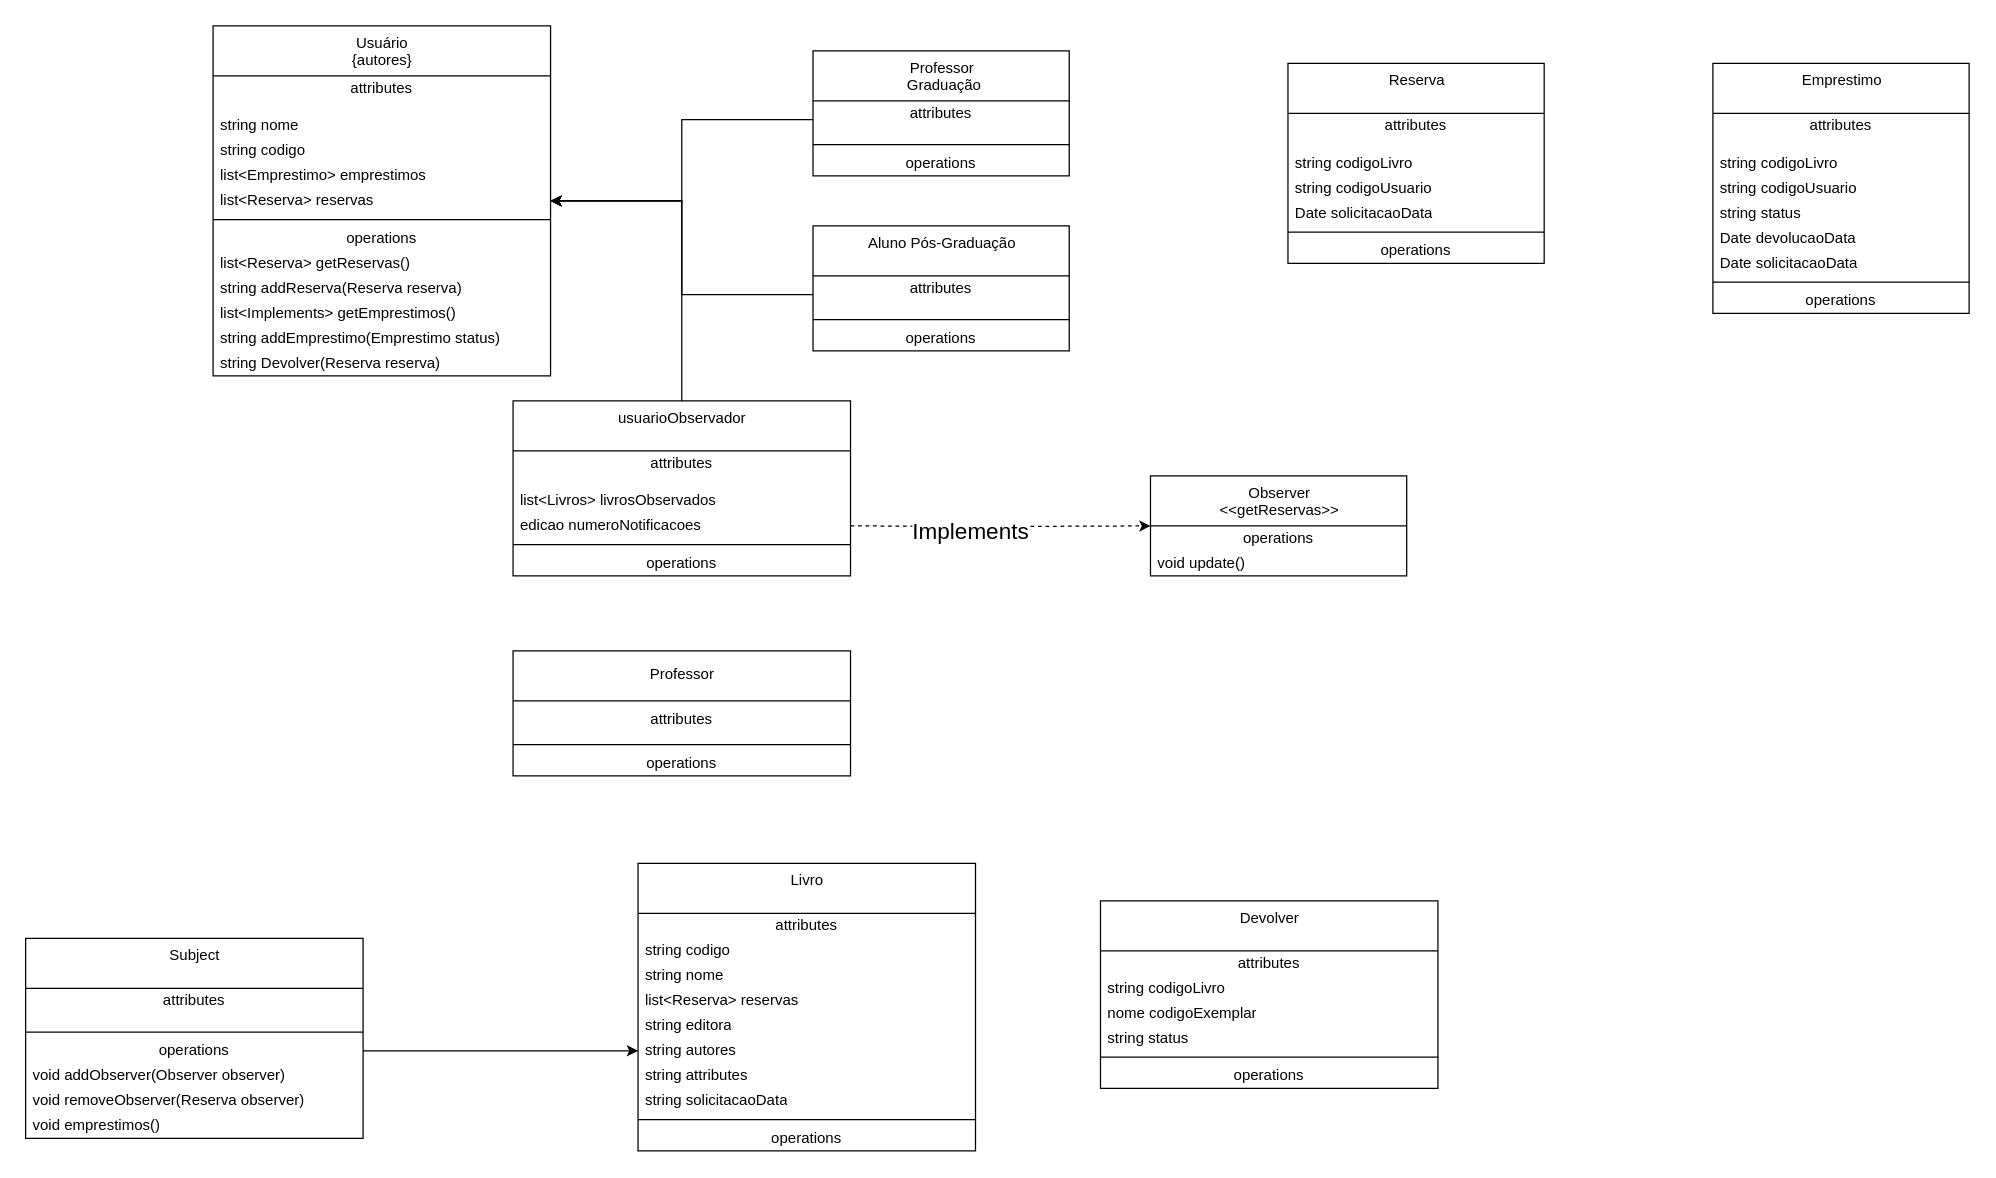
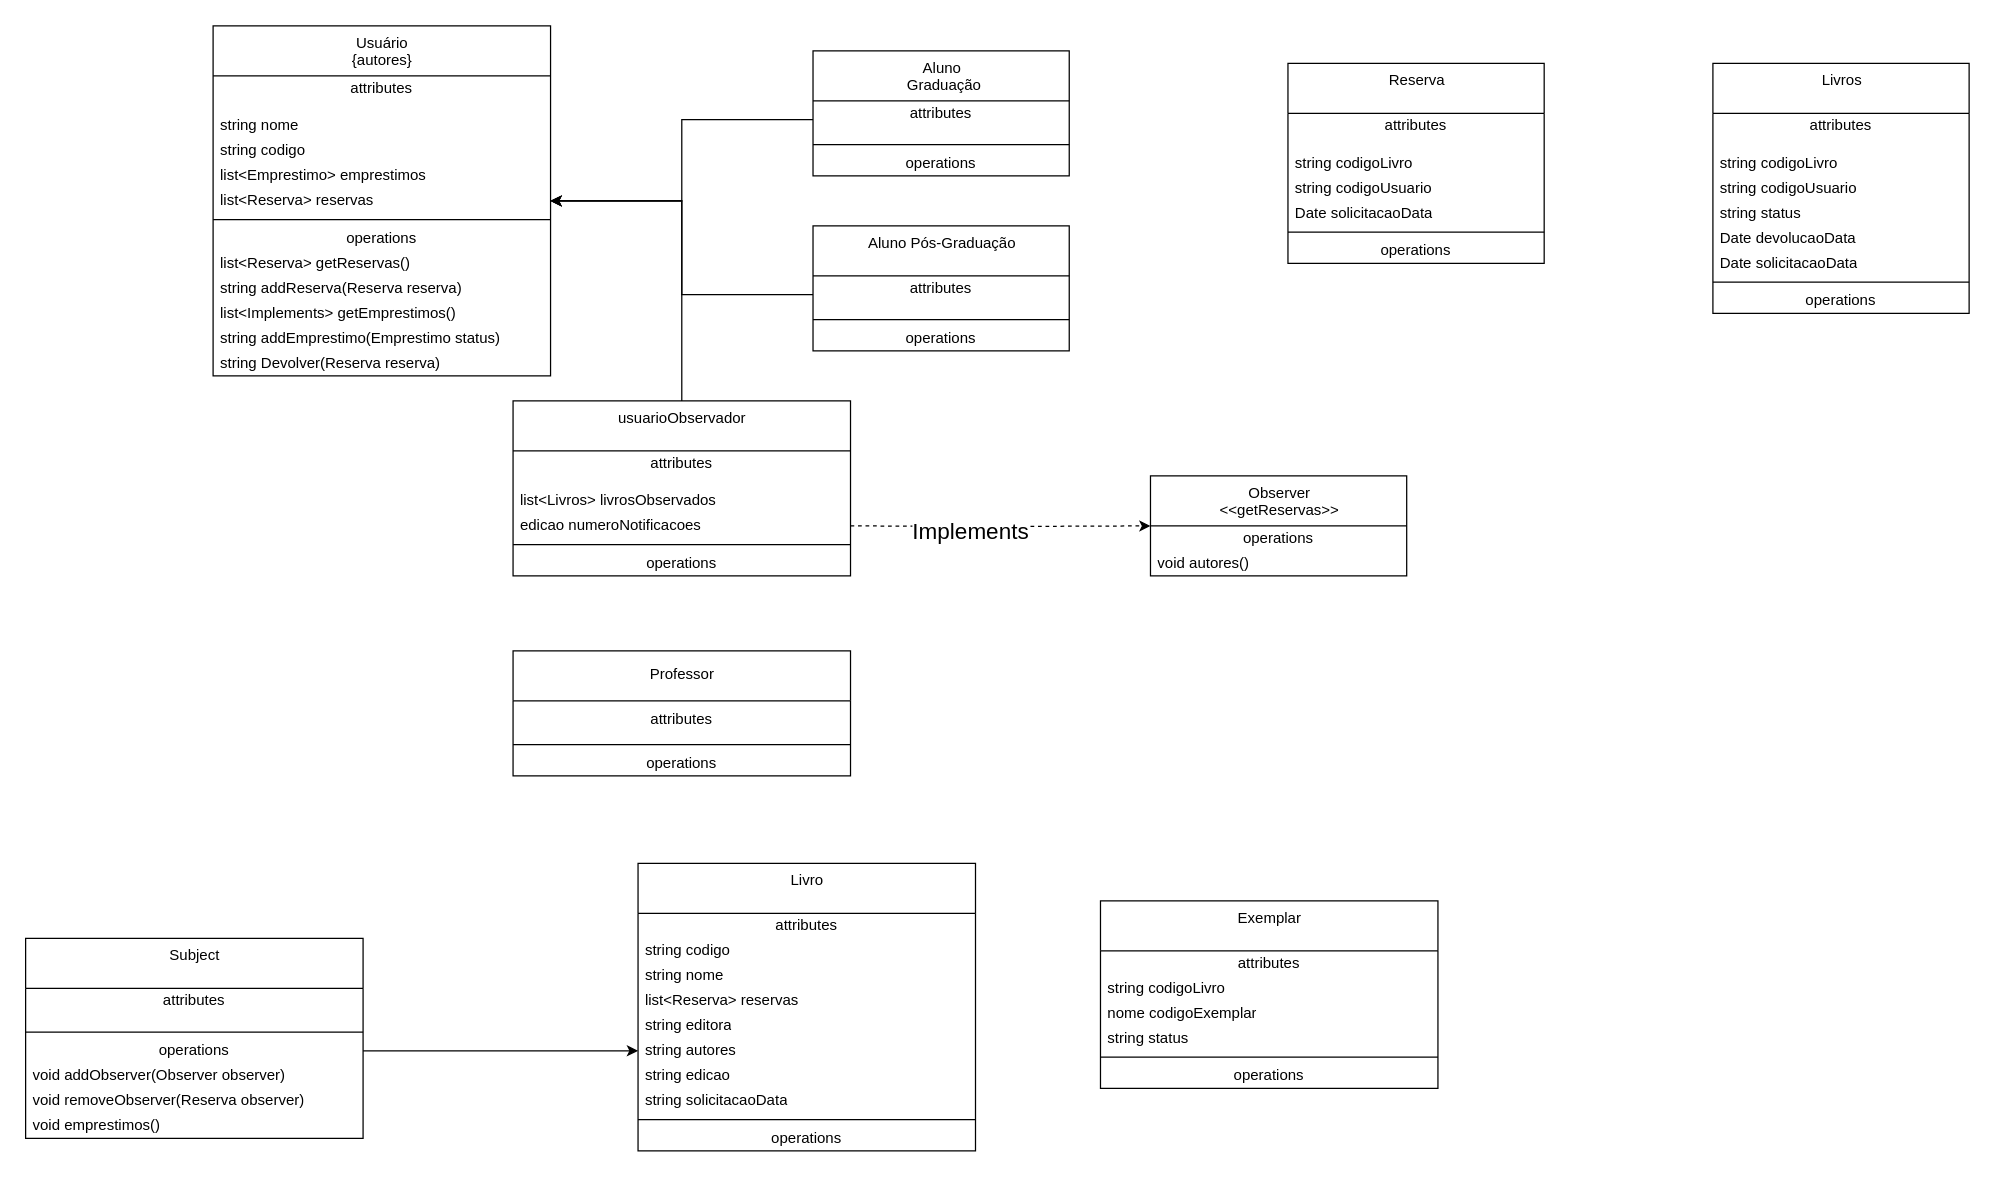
(943, 77) -> (943, 77)
(1843, 81) -> (1843, 81)
(1209, 563) -> (1213, 563)
(1270, 918) -> (1270, 918)
(711, 1076) -> (694, 1076)
